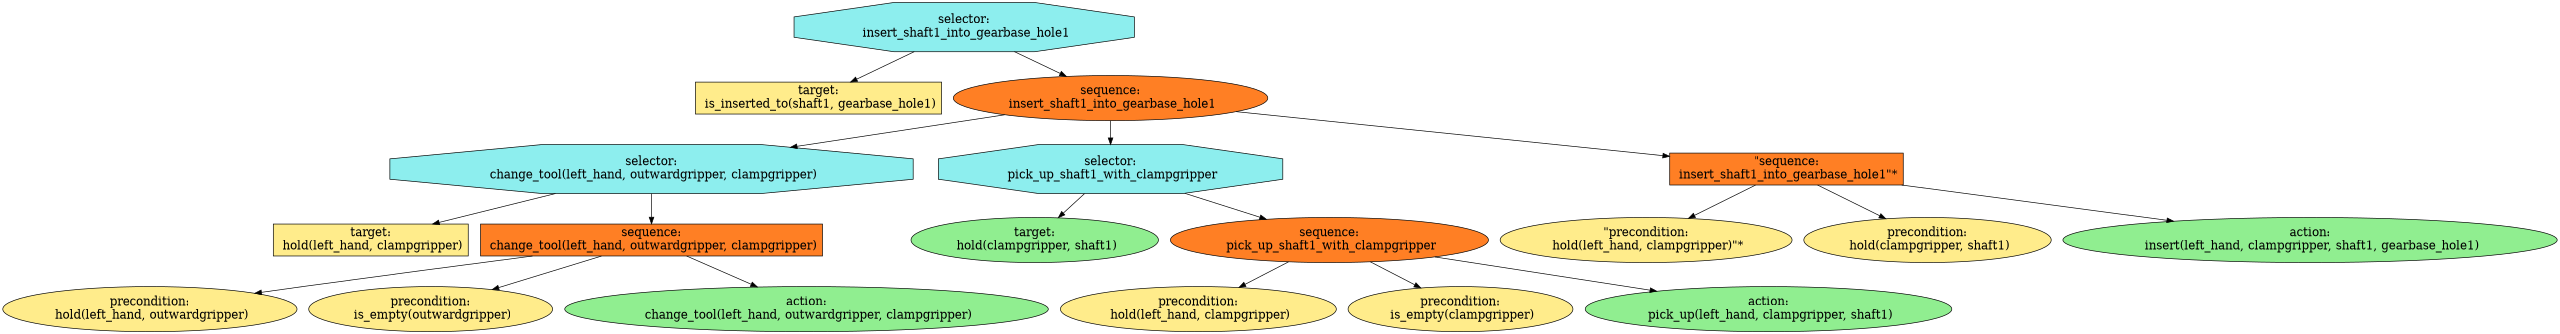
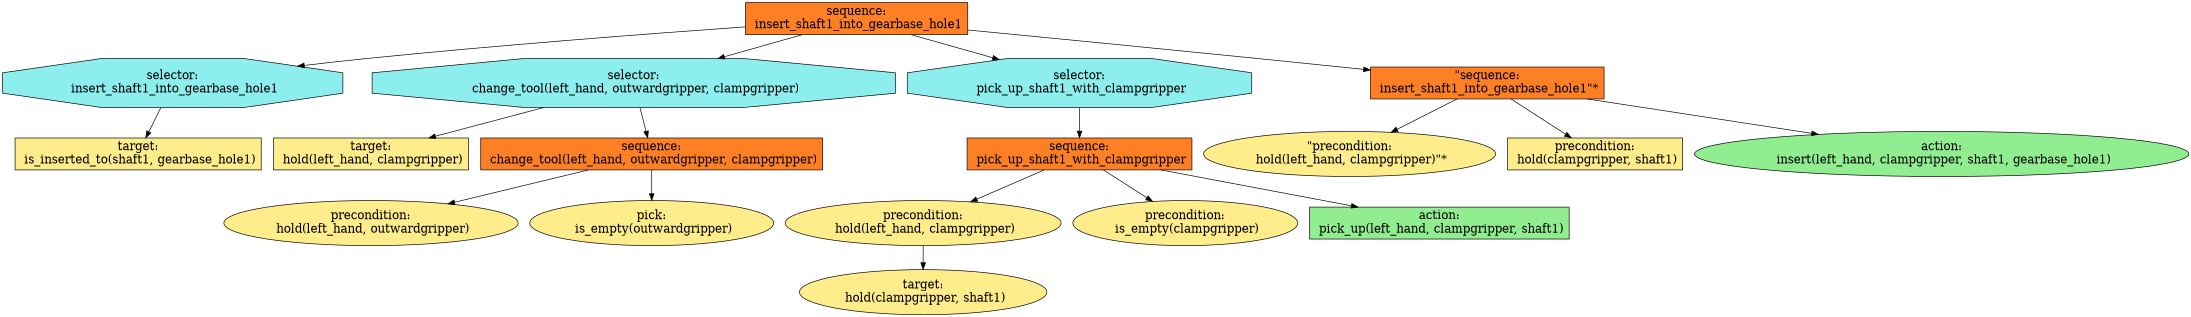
(1037, 63) -> (525, 44)
(1111, 98) -> (857, 19)
(1074, 203) -> (923, 254)
(1035, 240) -> (923, 292)
(1329, 240) -> (1079, 154)
(1928, 240) -> (1595, 154)
(431, 309) -> (652, 223)
(807, 309) -> none
(1769, 309) -> (1439, 223)
